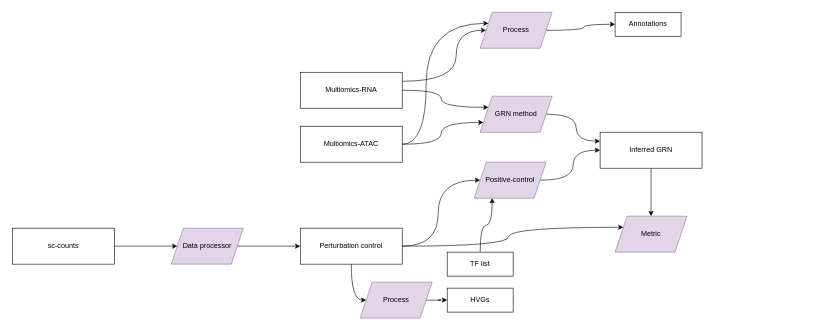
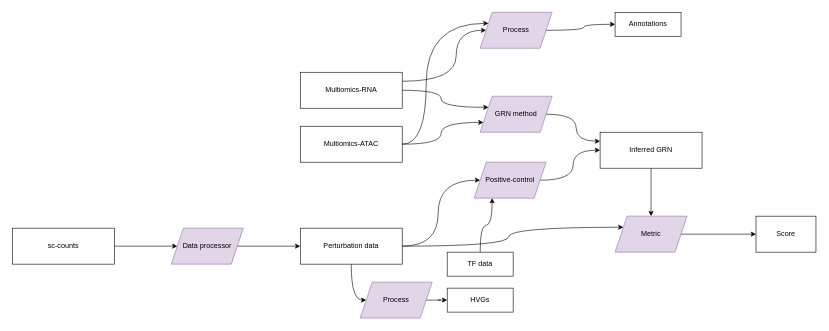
none -> (750, 234)
none -> (786, 234)
(351, 246) -> (351, 246)
(480, 264) -> (480, 264)
